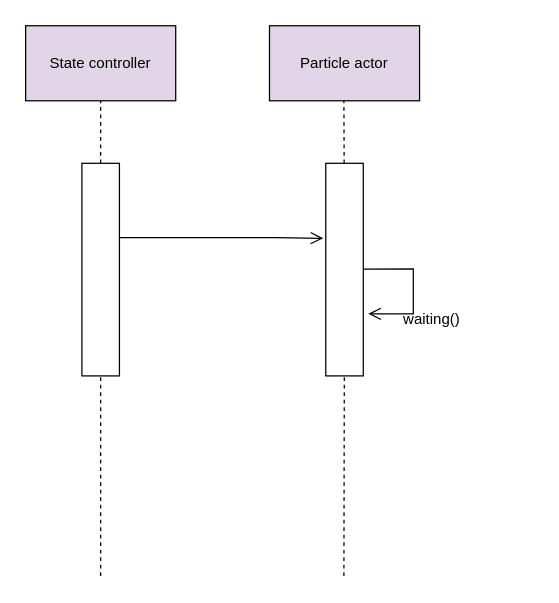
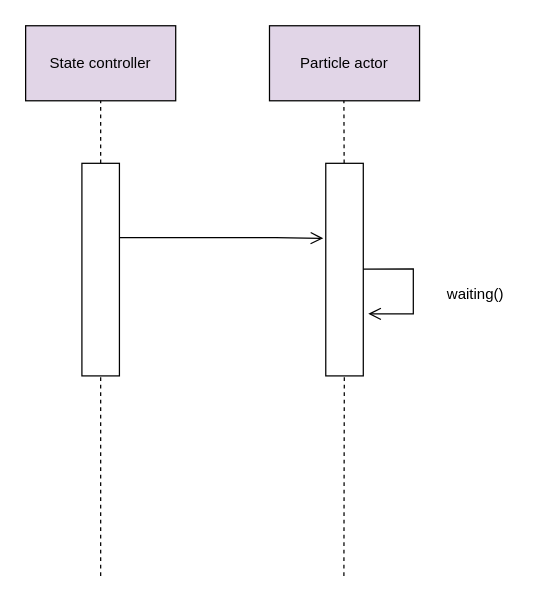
(432, 319) -> (476, 294)
